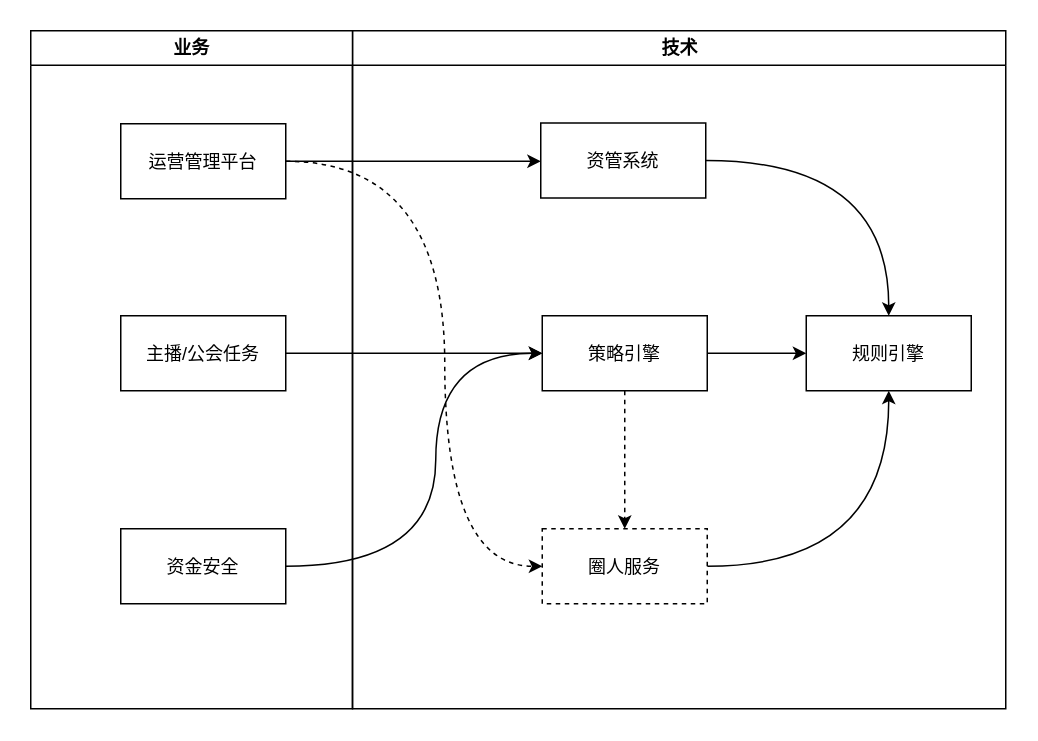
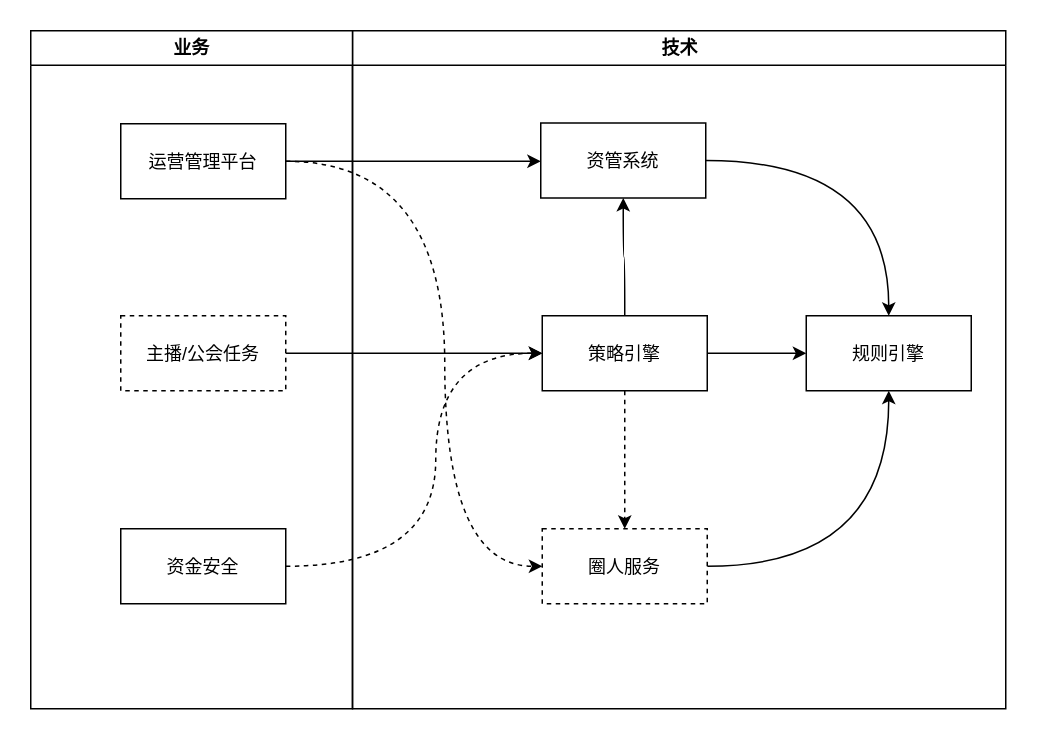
none -> (624, 262)
(203, 353) -> (203, 353)
(409, 531) -> (409, 531)
